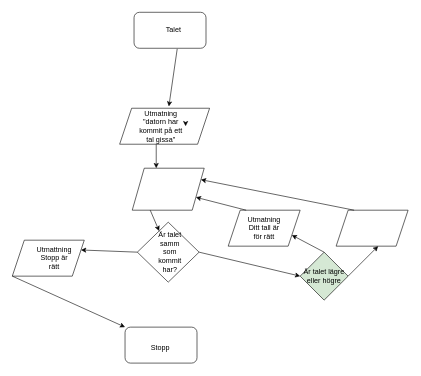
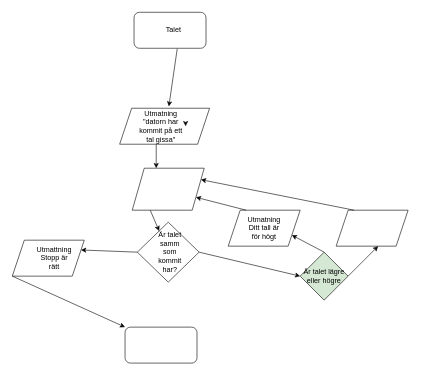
(264, 228) -> (264, 228)
(161, 348) -> none
